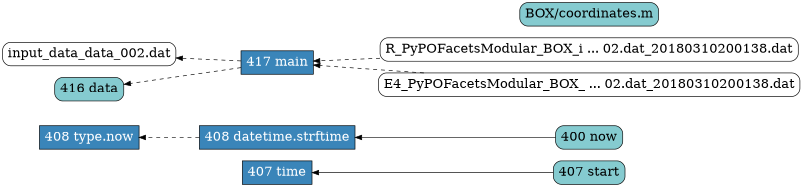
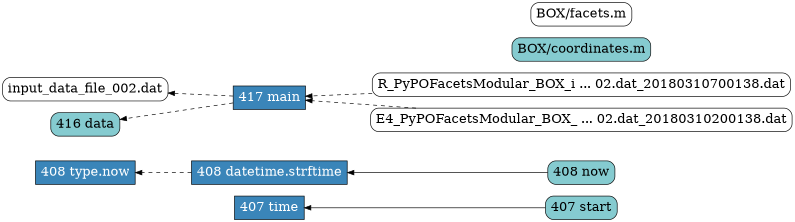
none -> (581, 14)
(589, 50) -> (581, 85)
(89, 54) -> (85, 89)
(589, 137) -> (581, 173)
